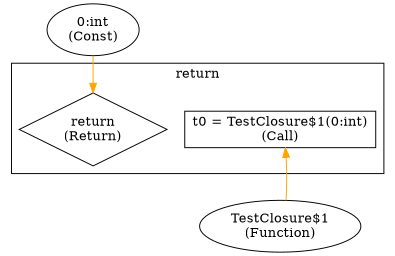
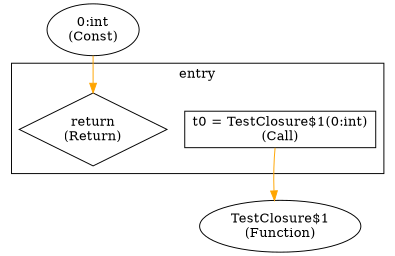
(198, 74) -> (198, 74)
(287, 180) -> (274, 167)
